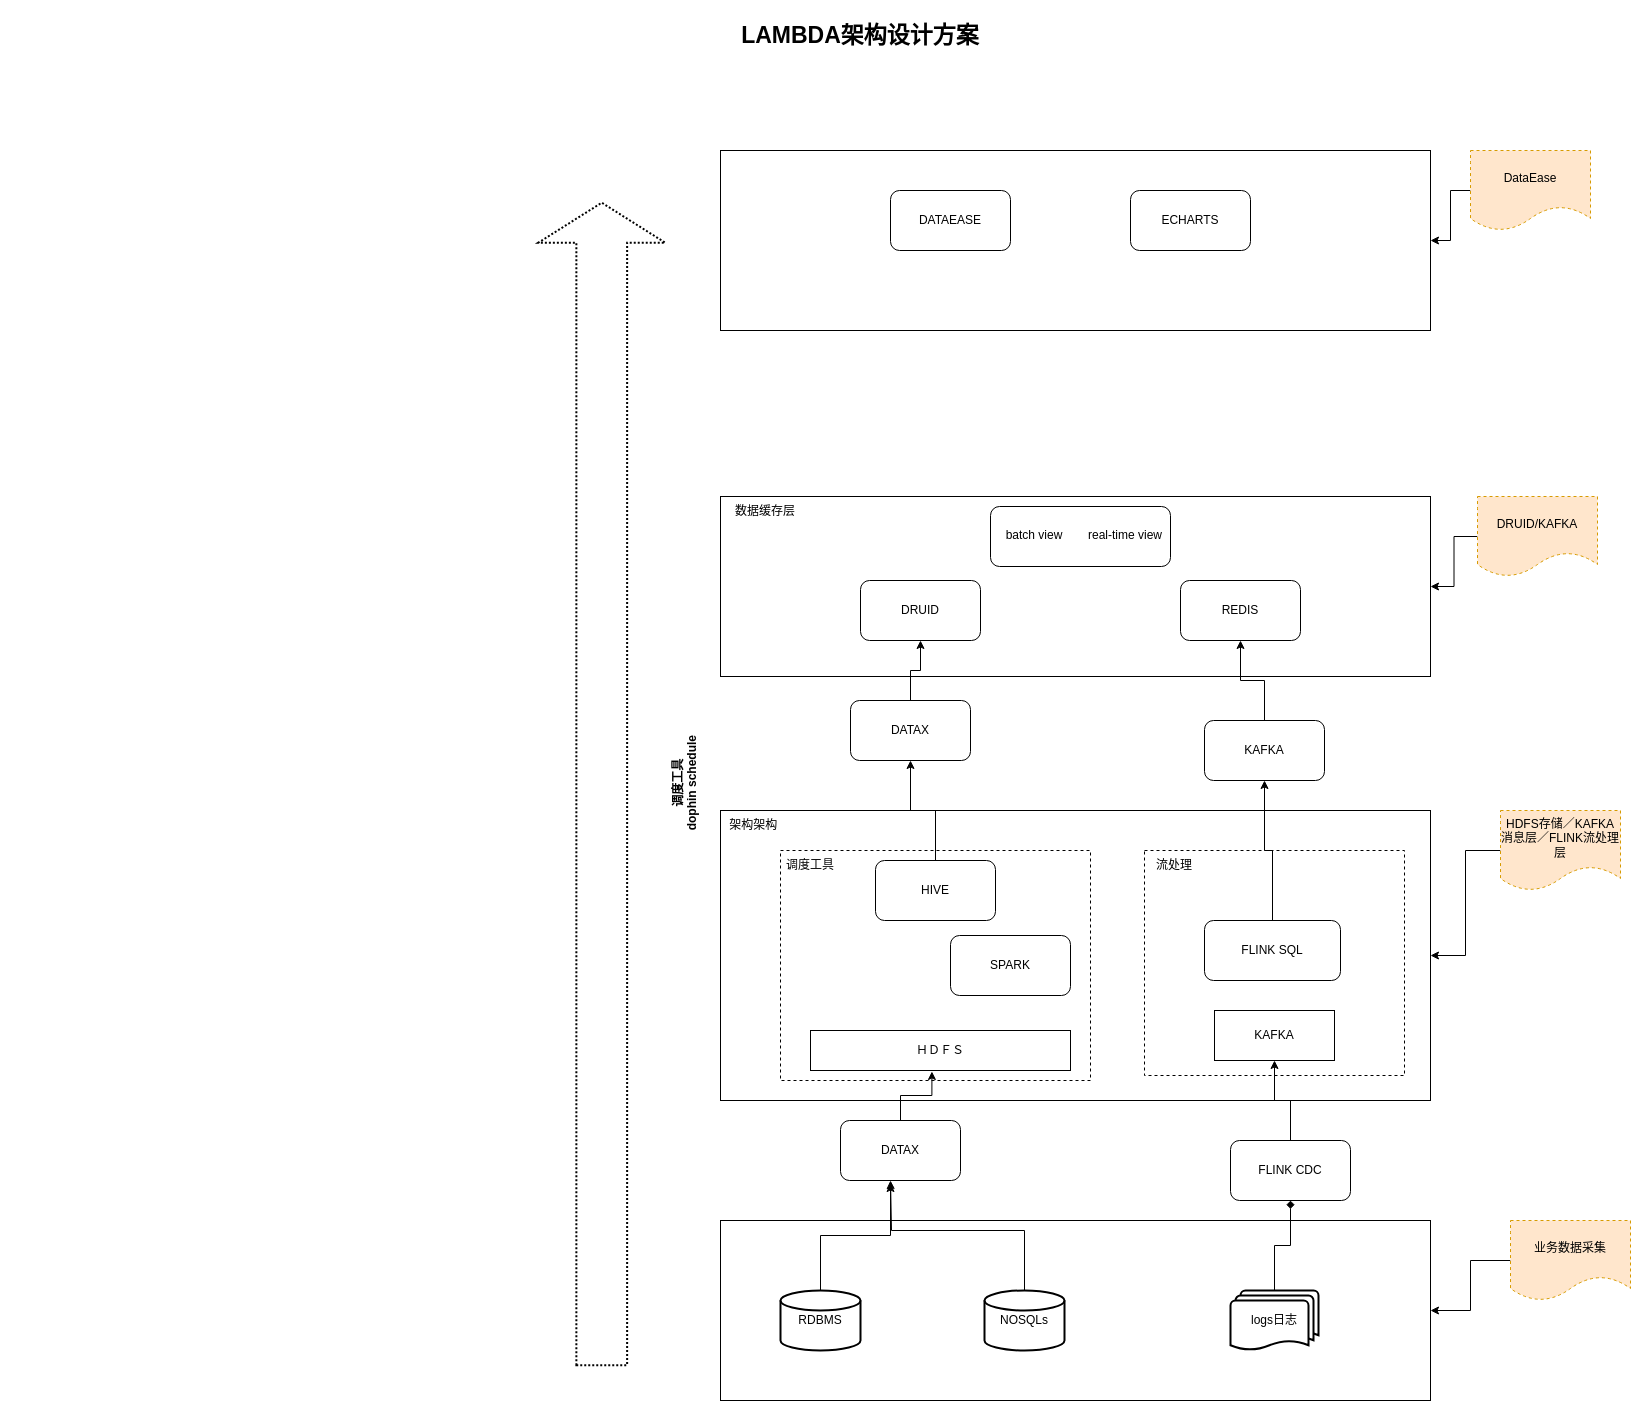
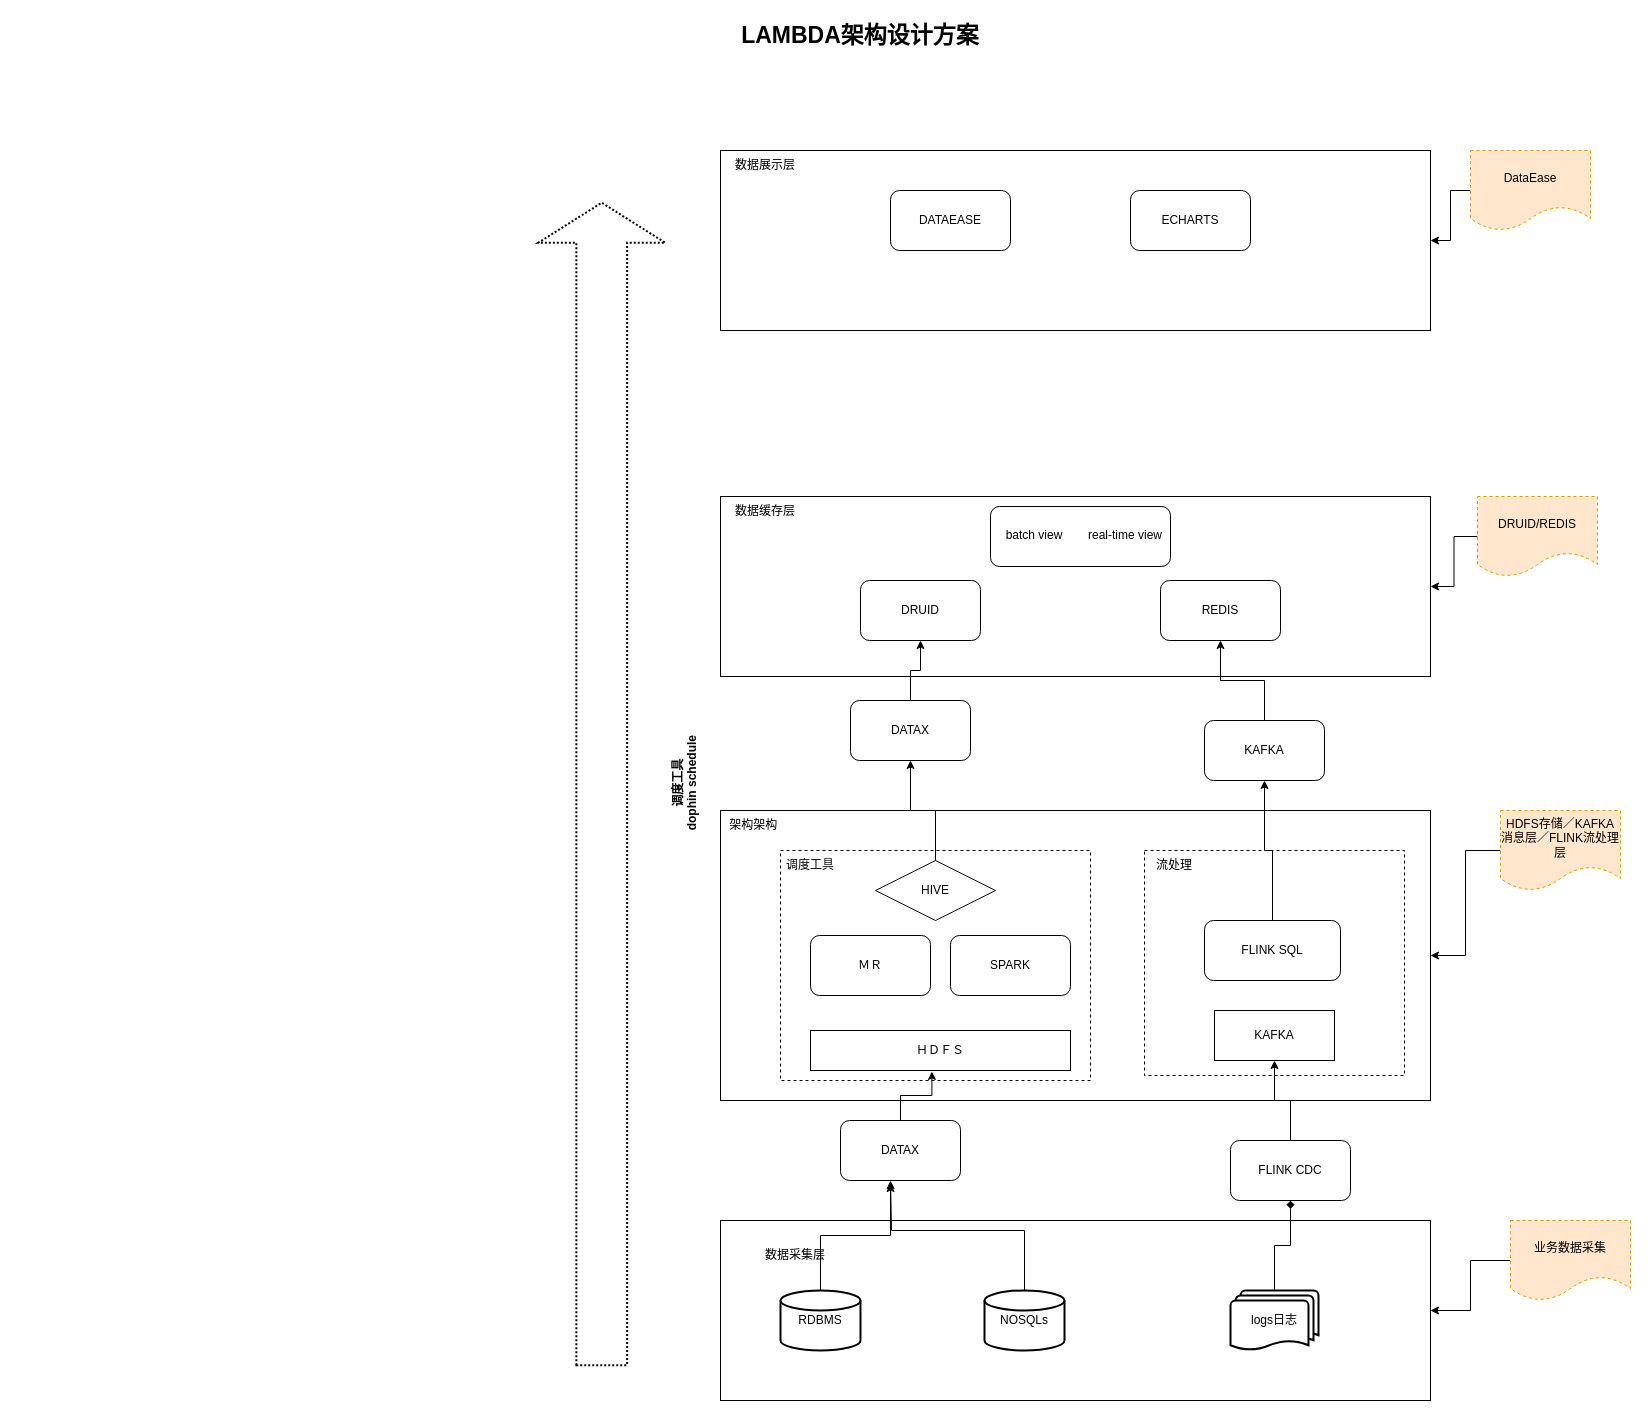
none -> (766, 166)
(1538, 525) -> (1538, 525)
(1241, 611) -> (1221, 611)
(936, 891) -> (936, 891)
none -> (871, 966)
none -> (796, 1256)
